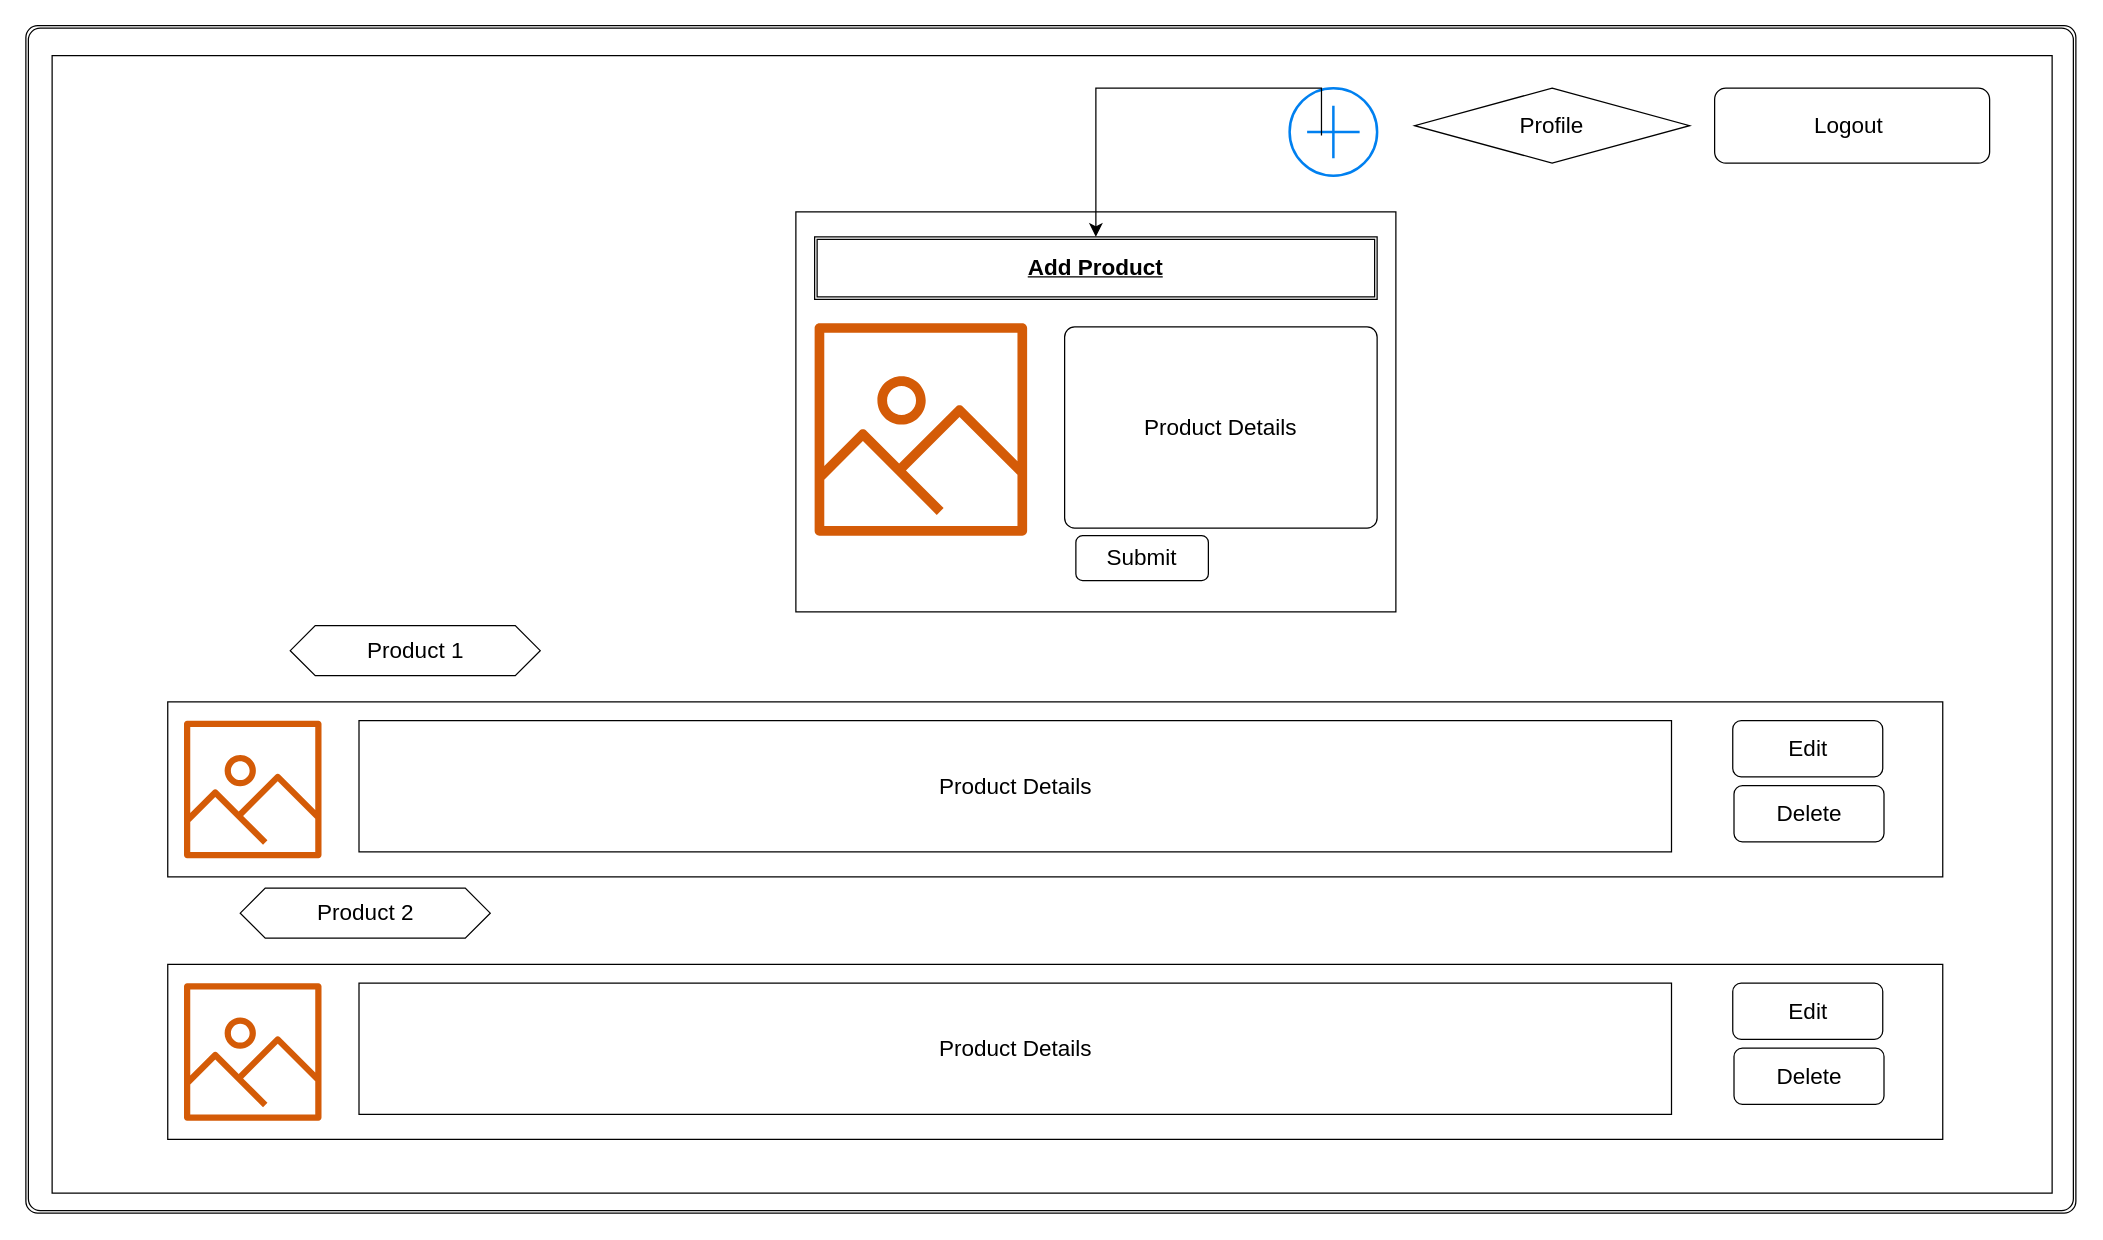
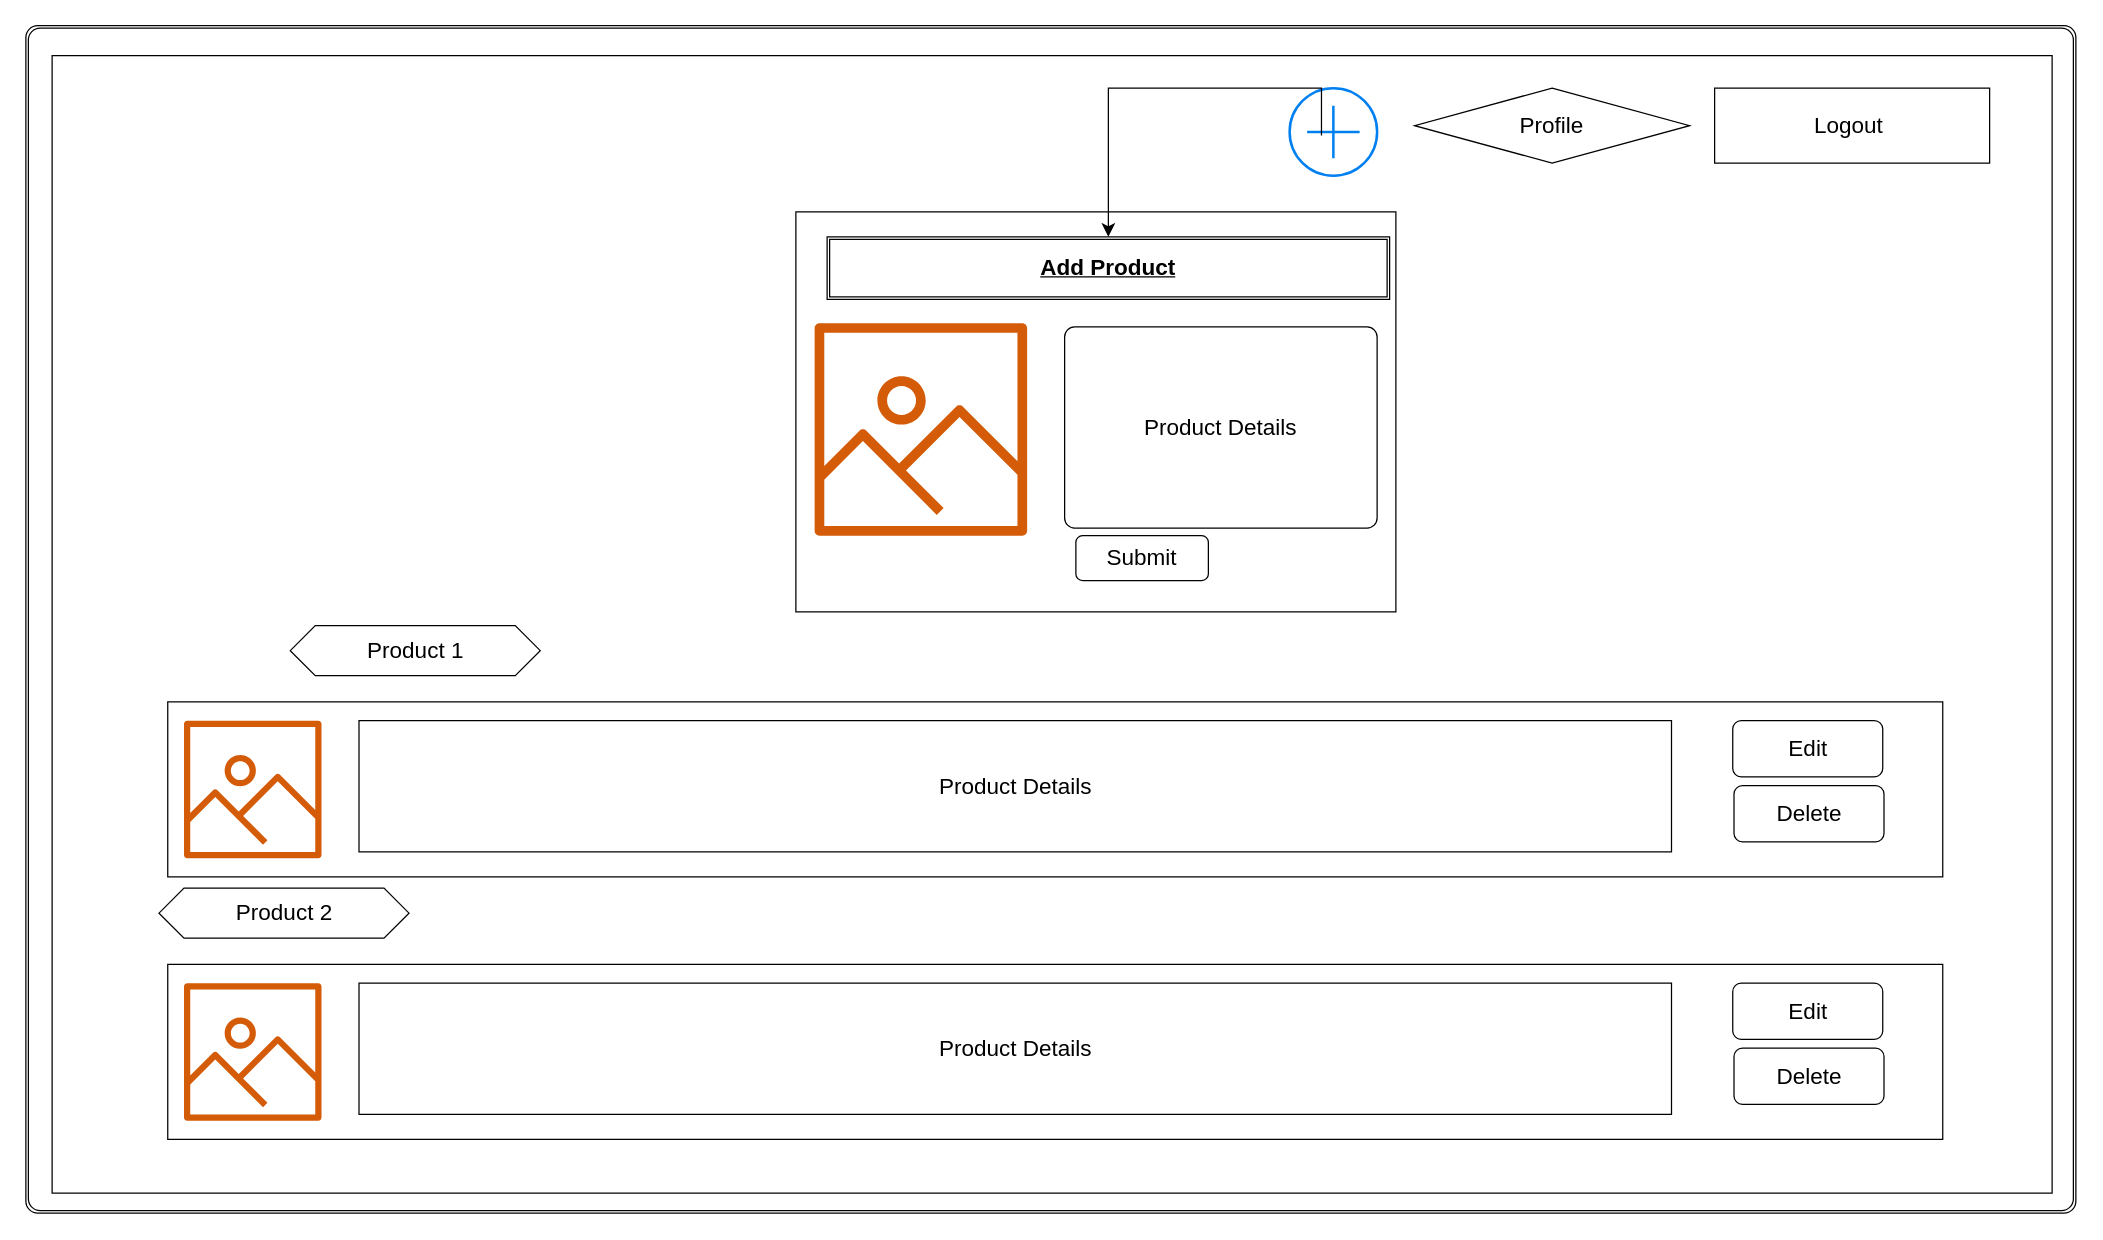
(1852, 126) -> (1852, 126)
(1096, 268) -> (1108, 268)
(365, 913) -> (284, 913)
